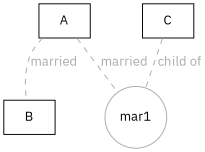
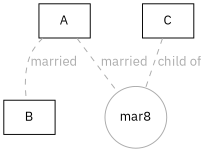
(136, 117) -> (136, 117)
